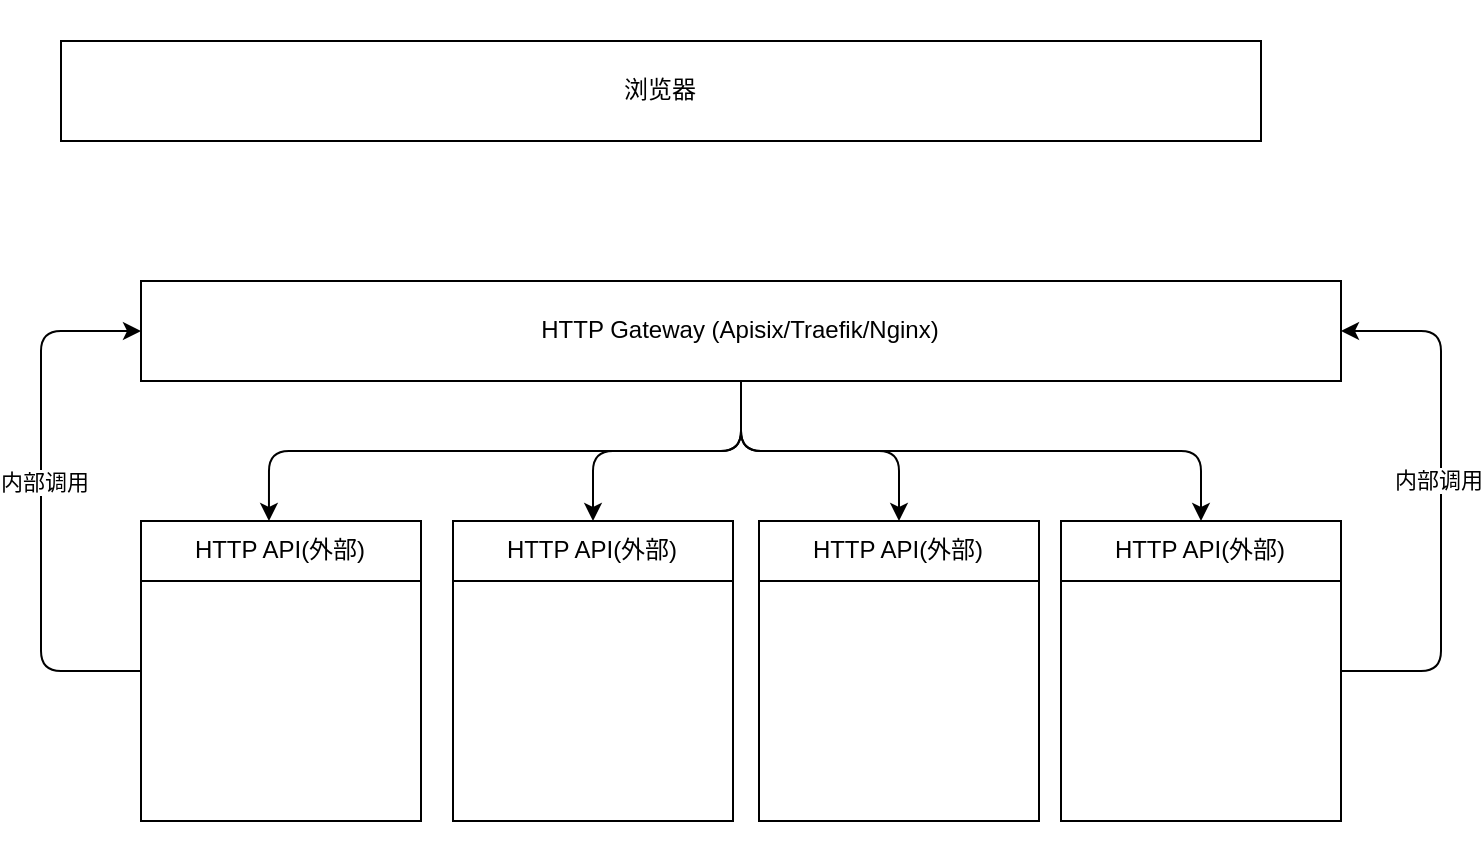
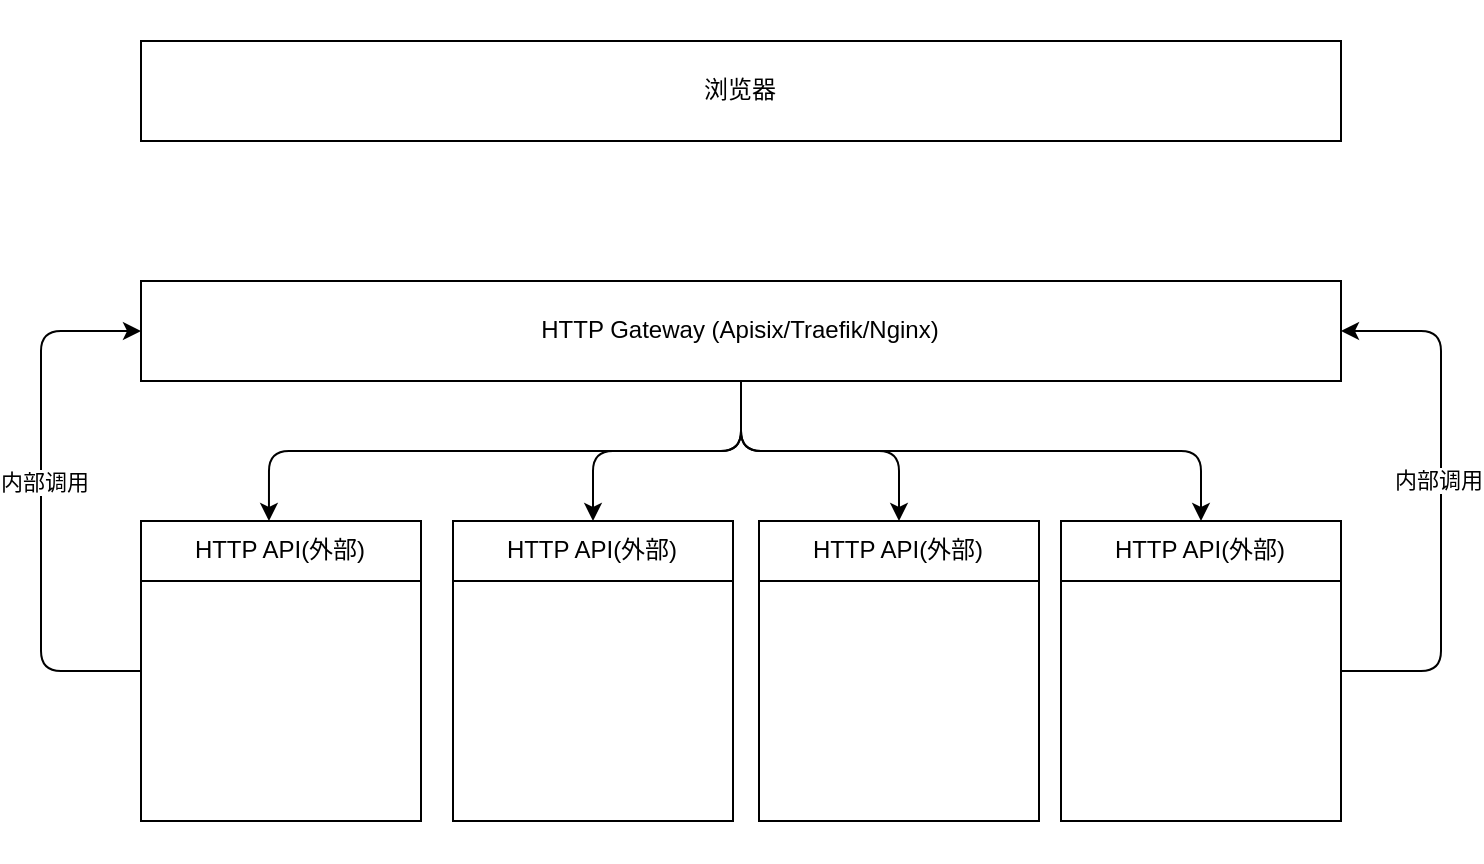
(661, 91) -> (741, 91)
